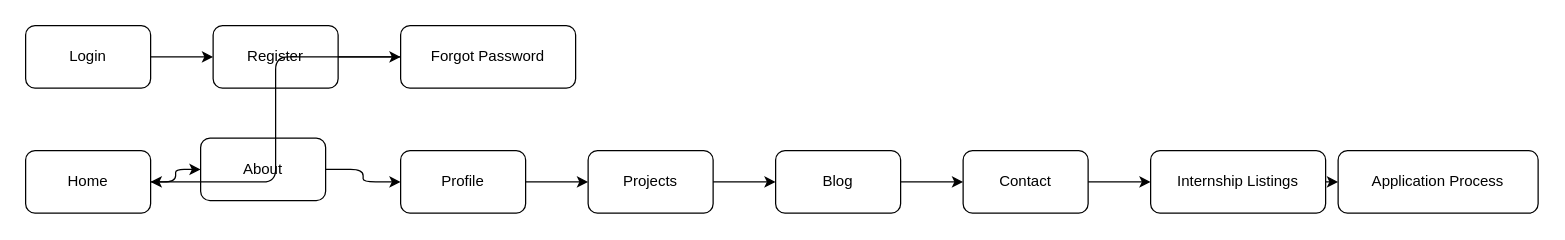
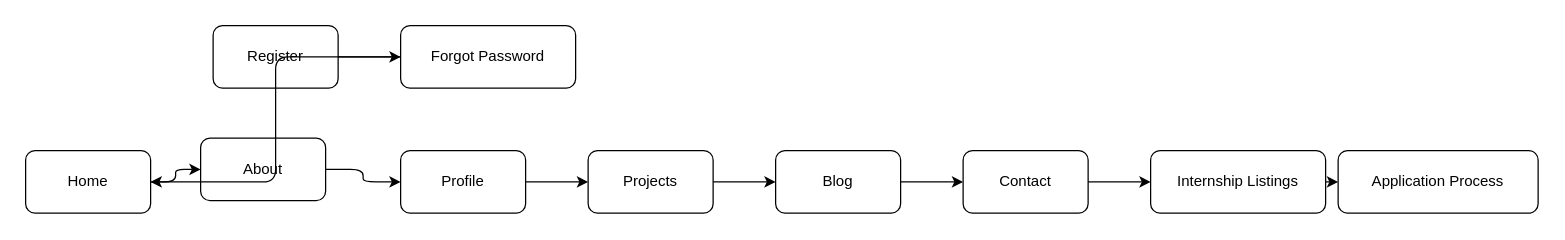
(88, 57) -> none
(177, 57) -> none
